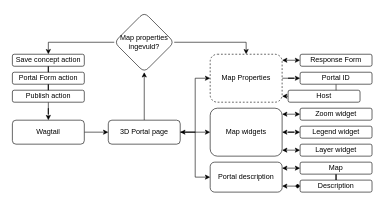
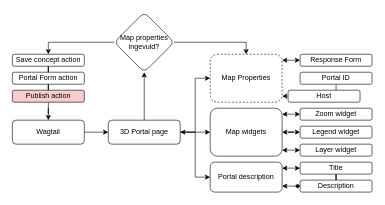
(291, 78) -> none
(48, 96) -> (48, 96)
(336, 168) -> (336, 168)
